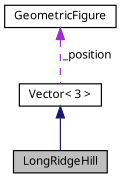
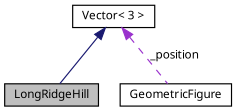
(60, 62) -> (149, 60)
